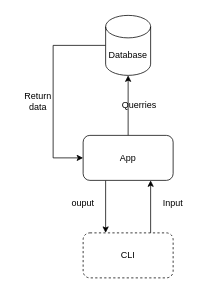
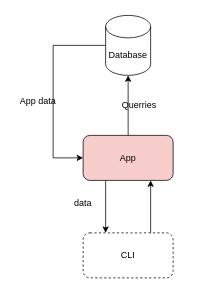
(38, 102) -> (38, 102)
(128, 158) -> (128, 158)
(83, 203) -> (83, 203)
(173, 203) -> none
